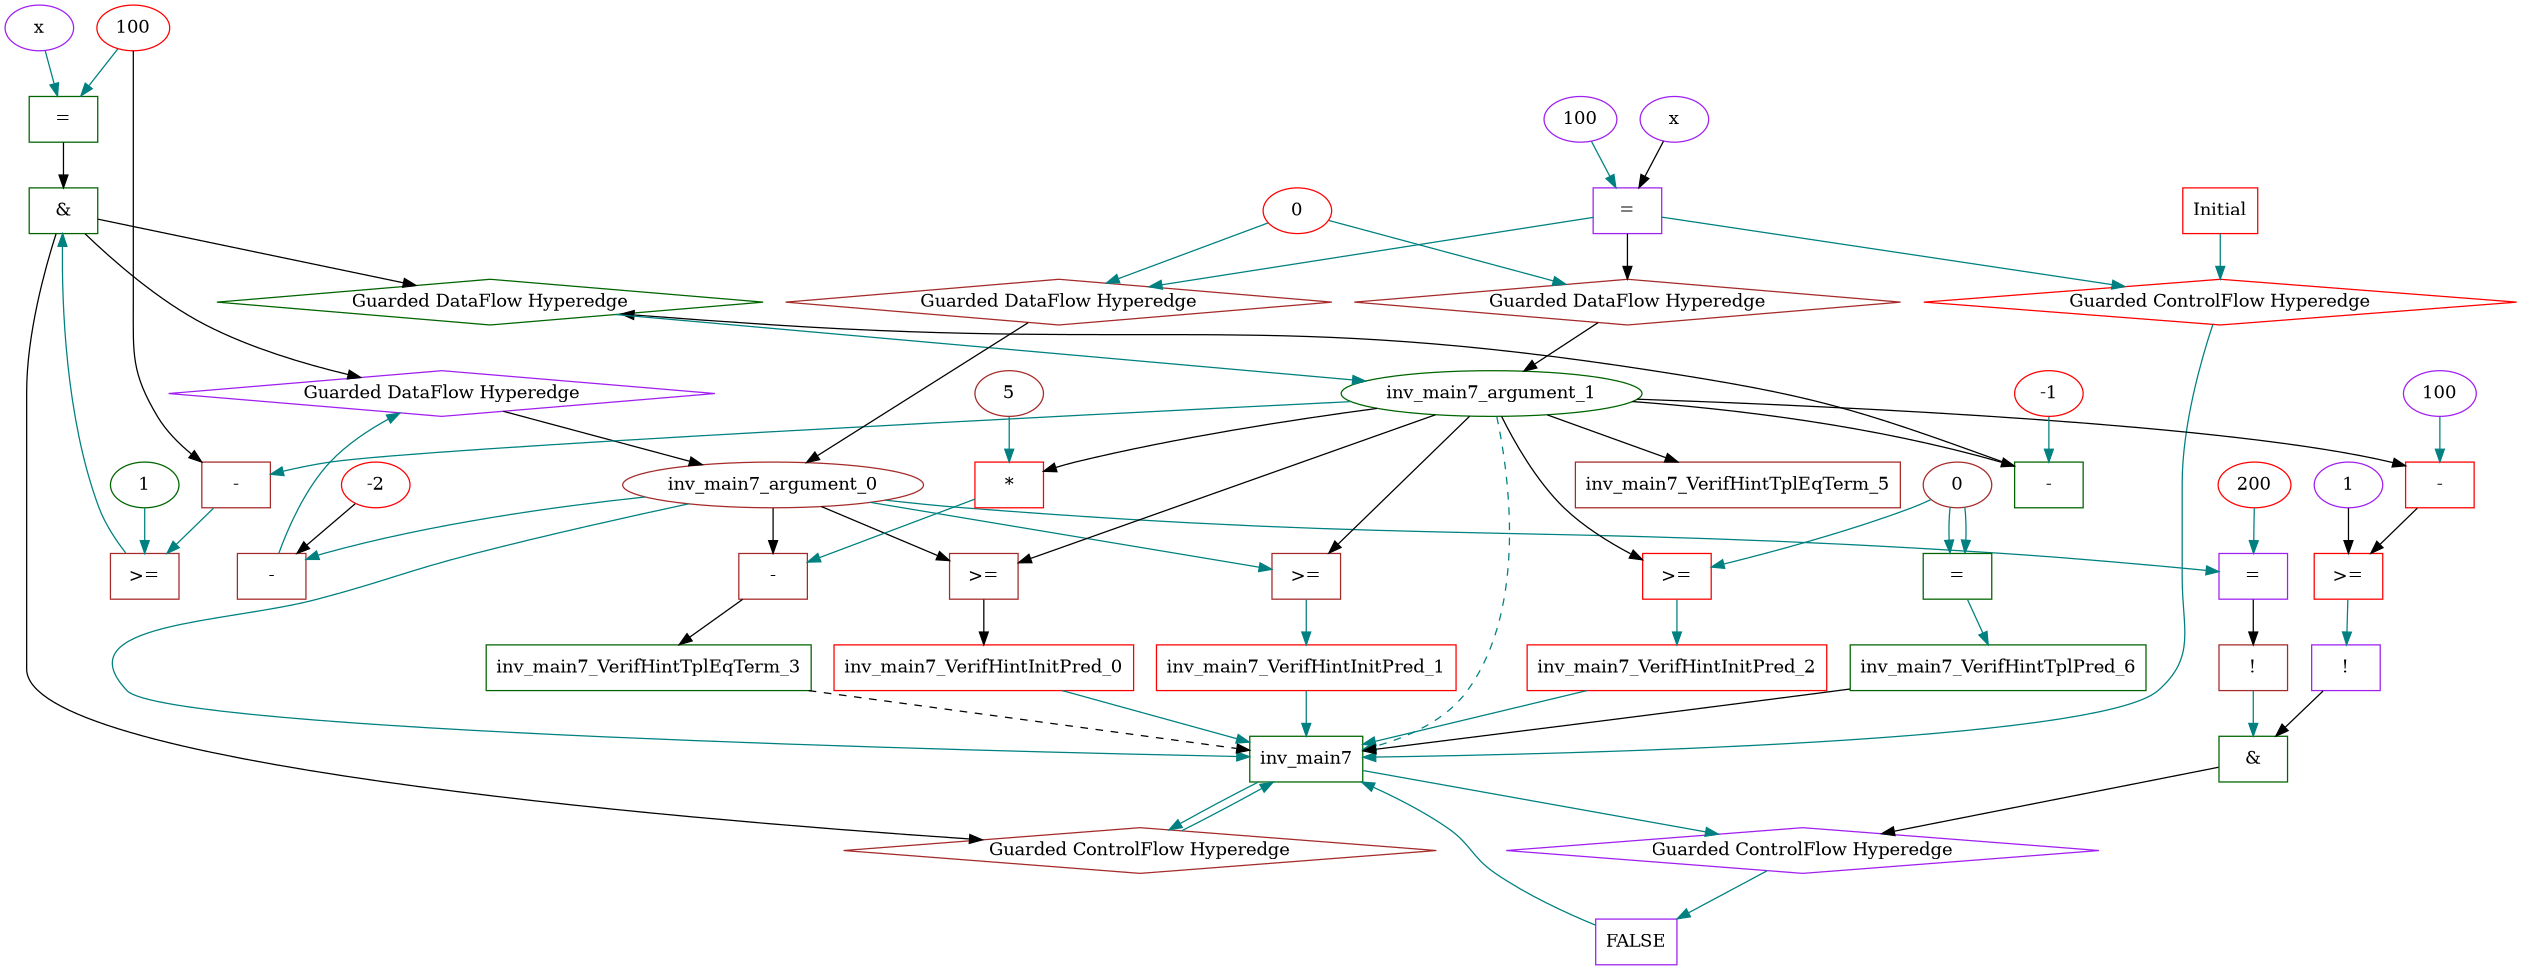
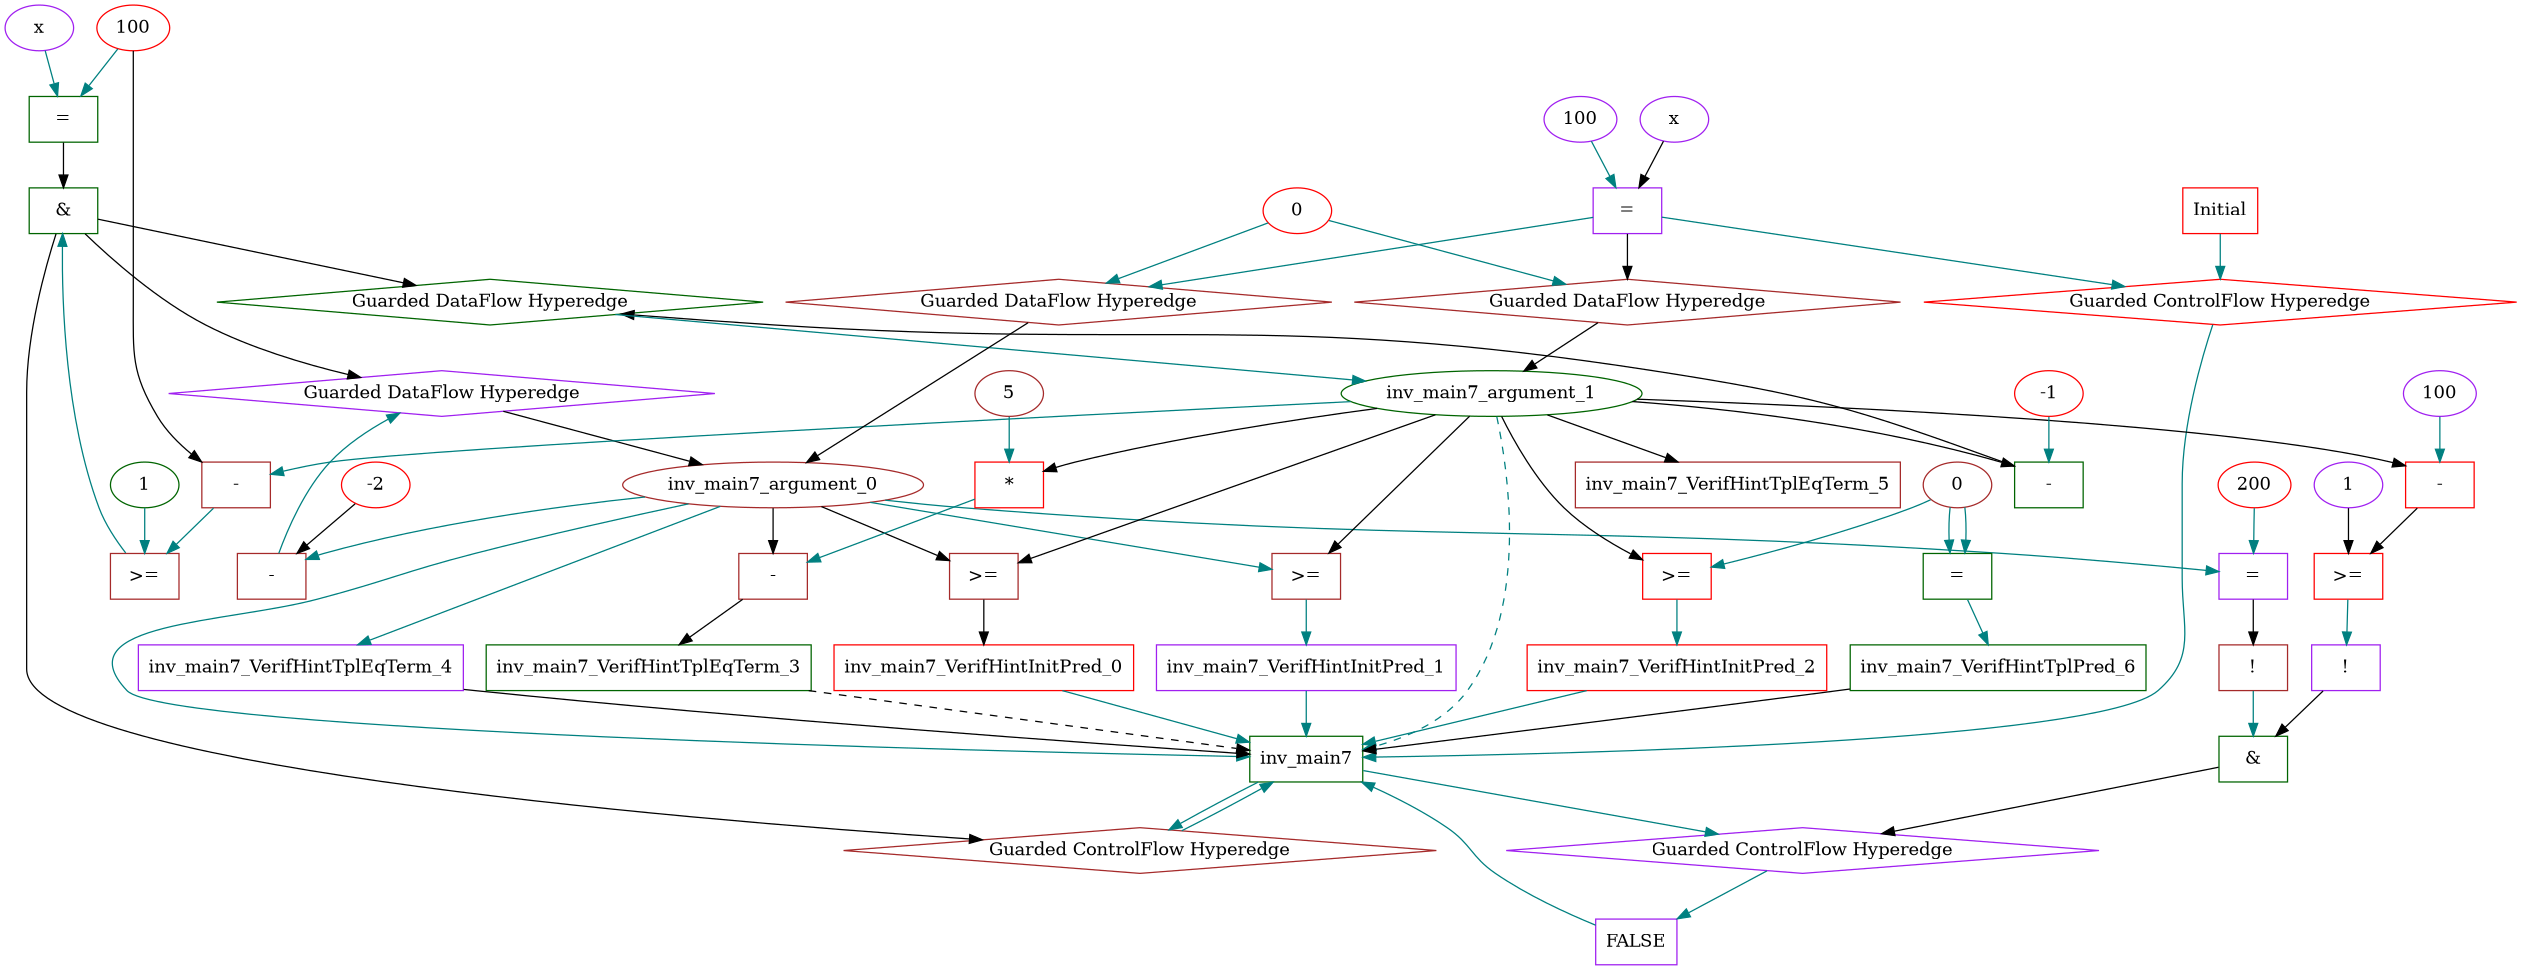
none -> (301, 668)
(1306, 668) -> (1306, 668)
